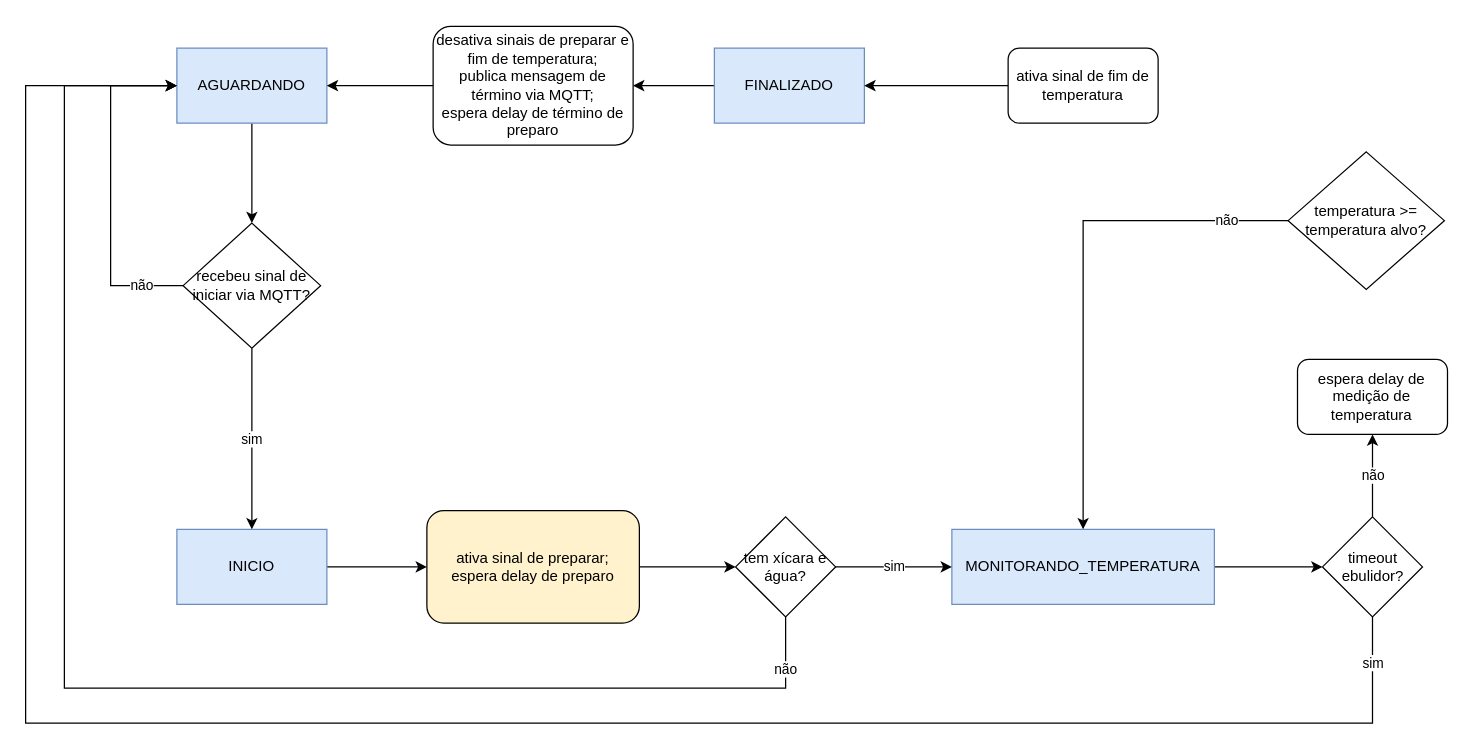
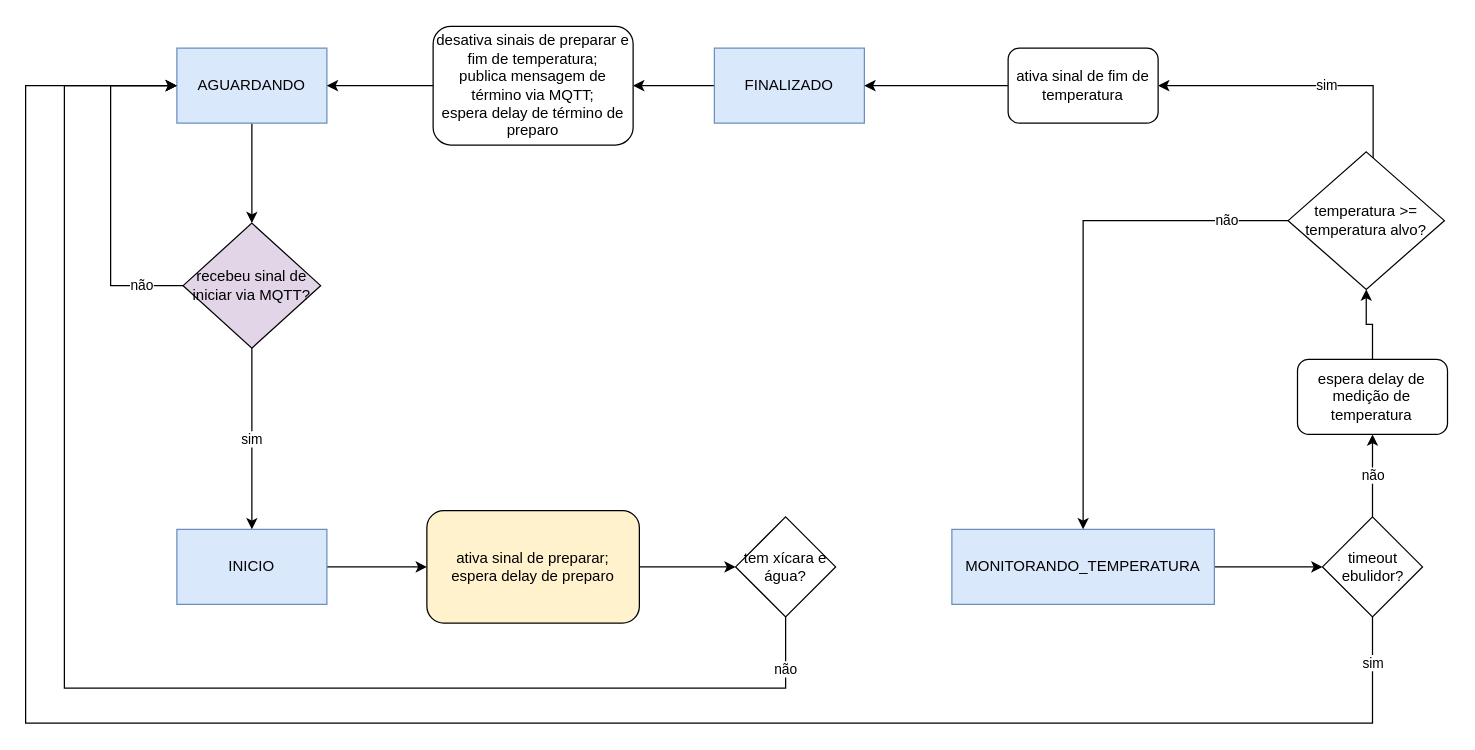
none -> (1306, 86)
(252, 286) -> (252, 286)
none -> (1373, 325)
(890, 567) -> none
